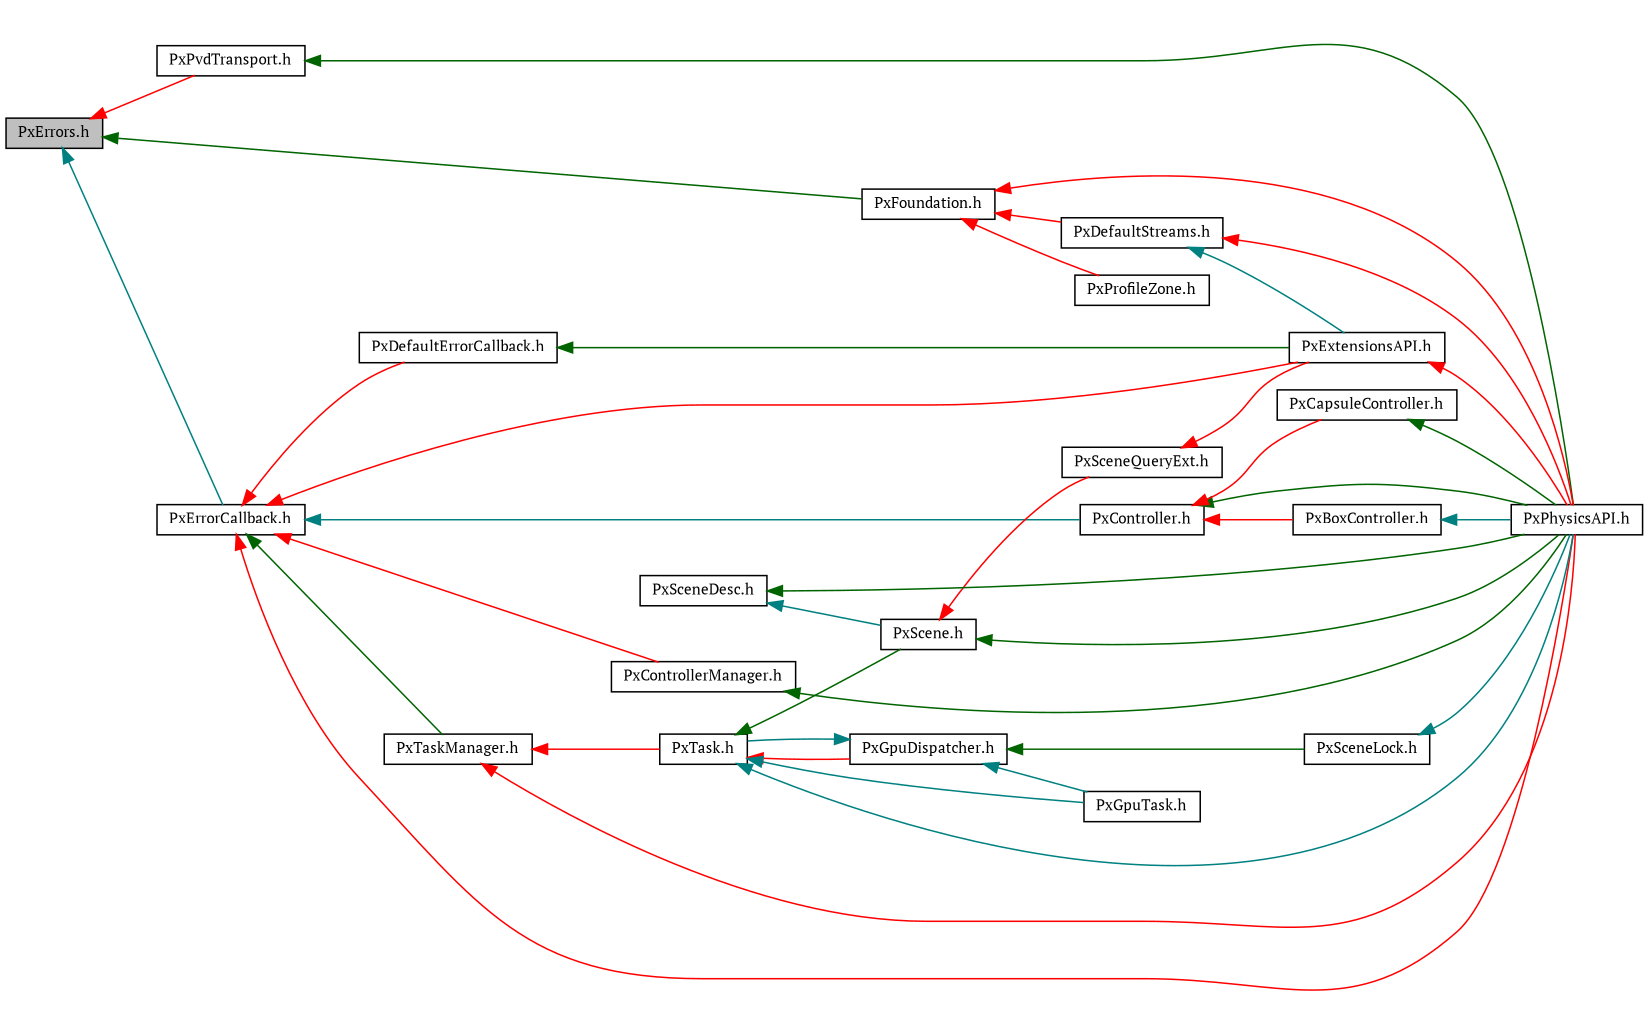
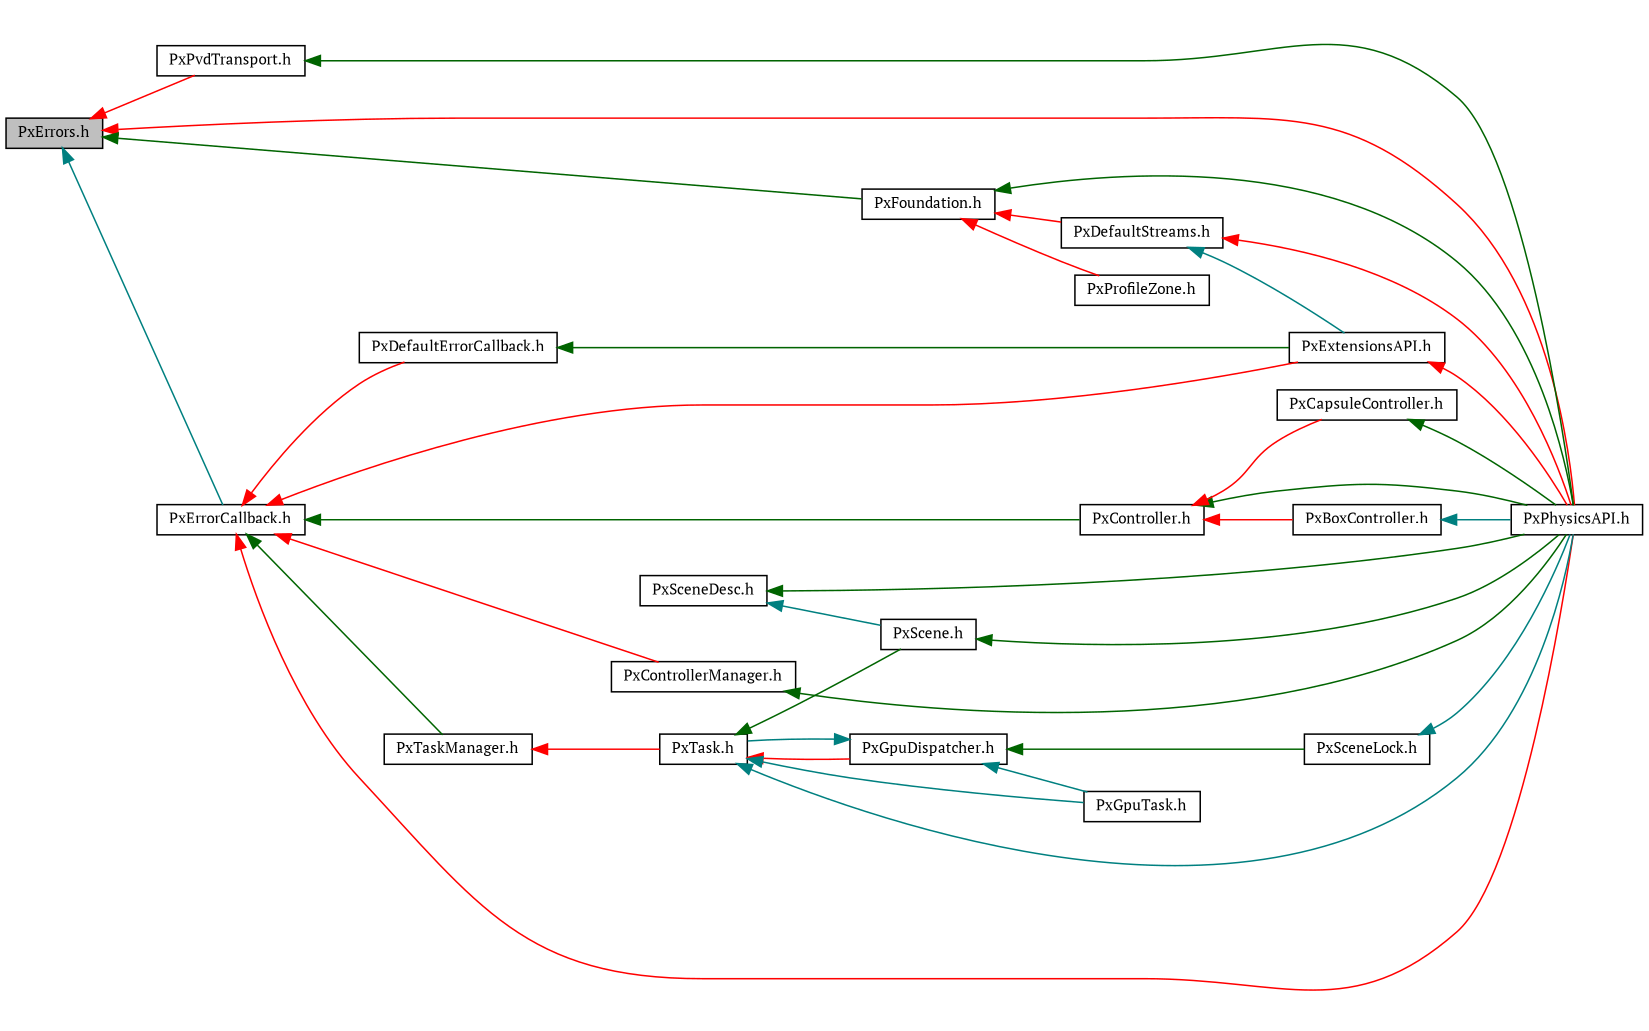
(1375, 214) -> (1375, 214)
(1142, 462) -> none
(700, 520) -> (700, 520)
(1148, 921) -> (964, 118)
